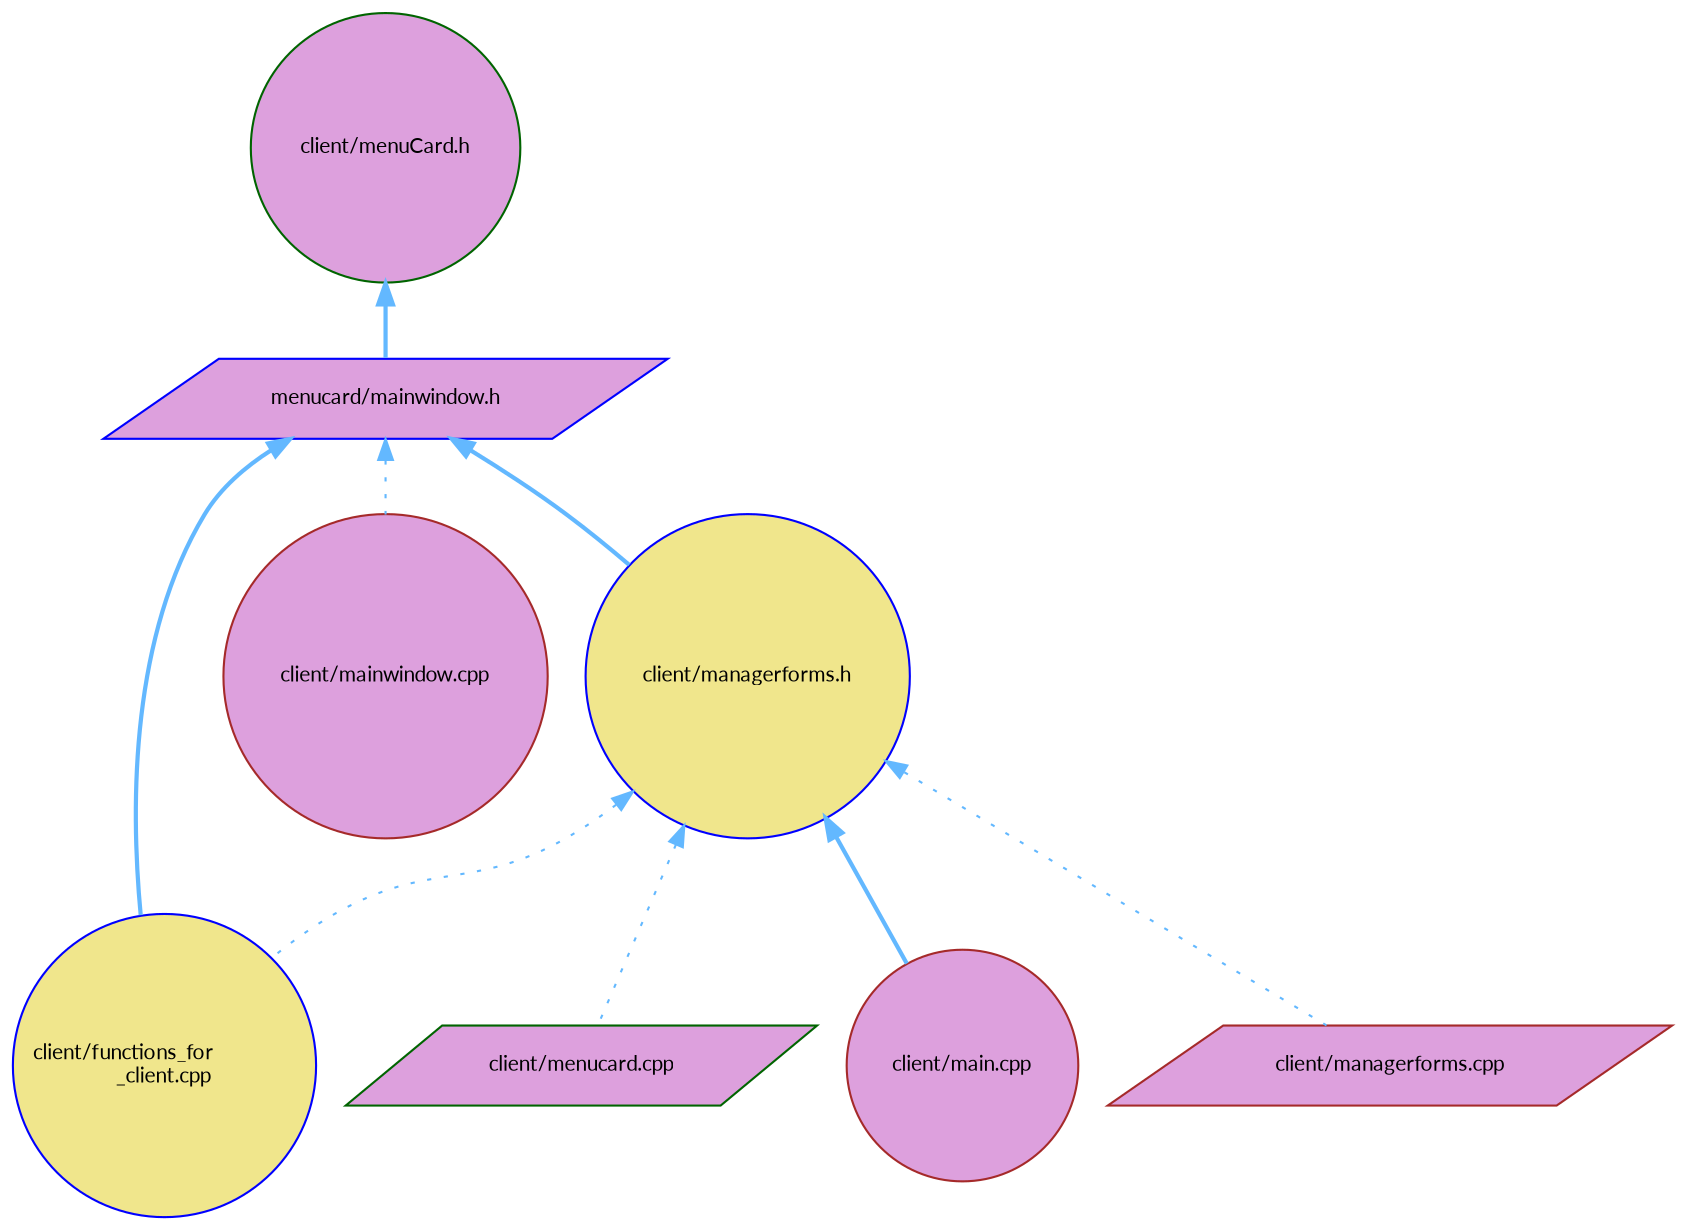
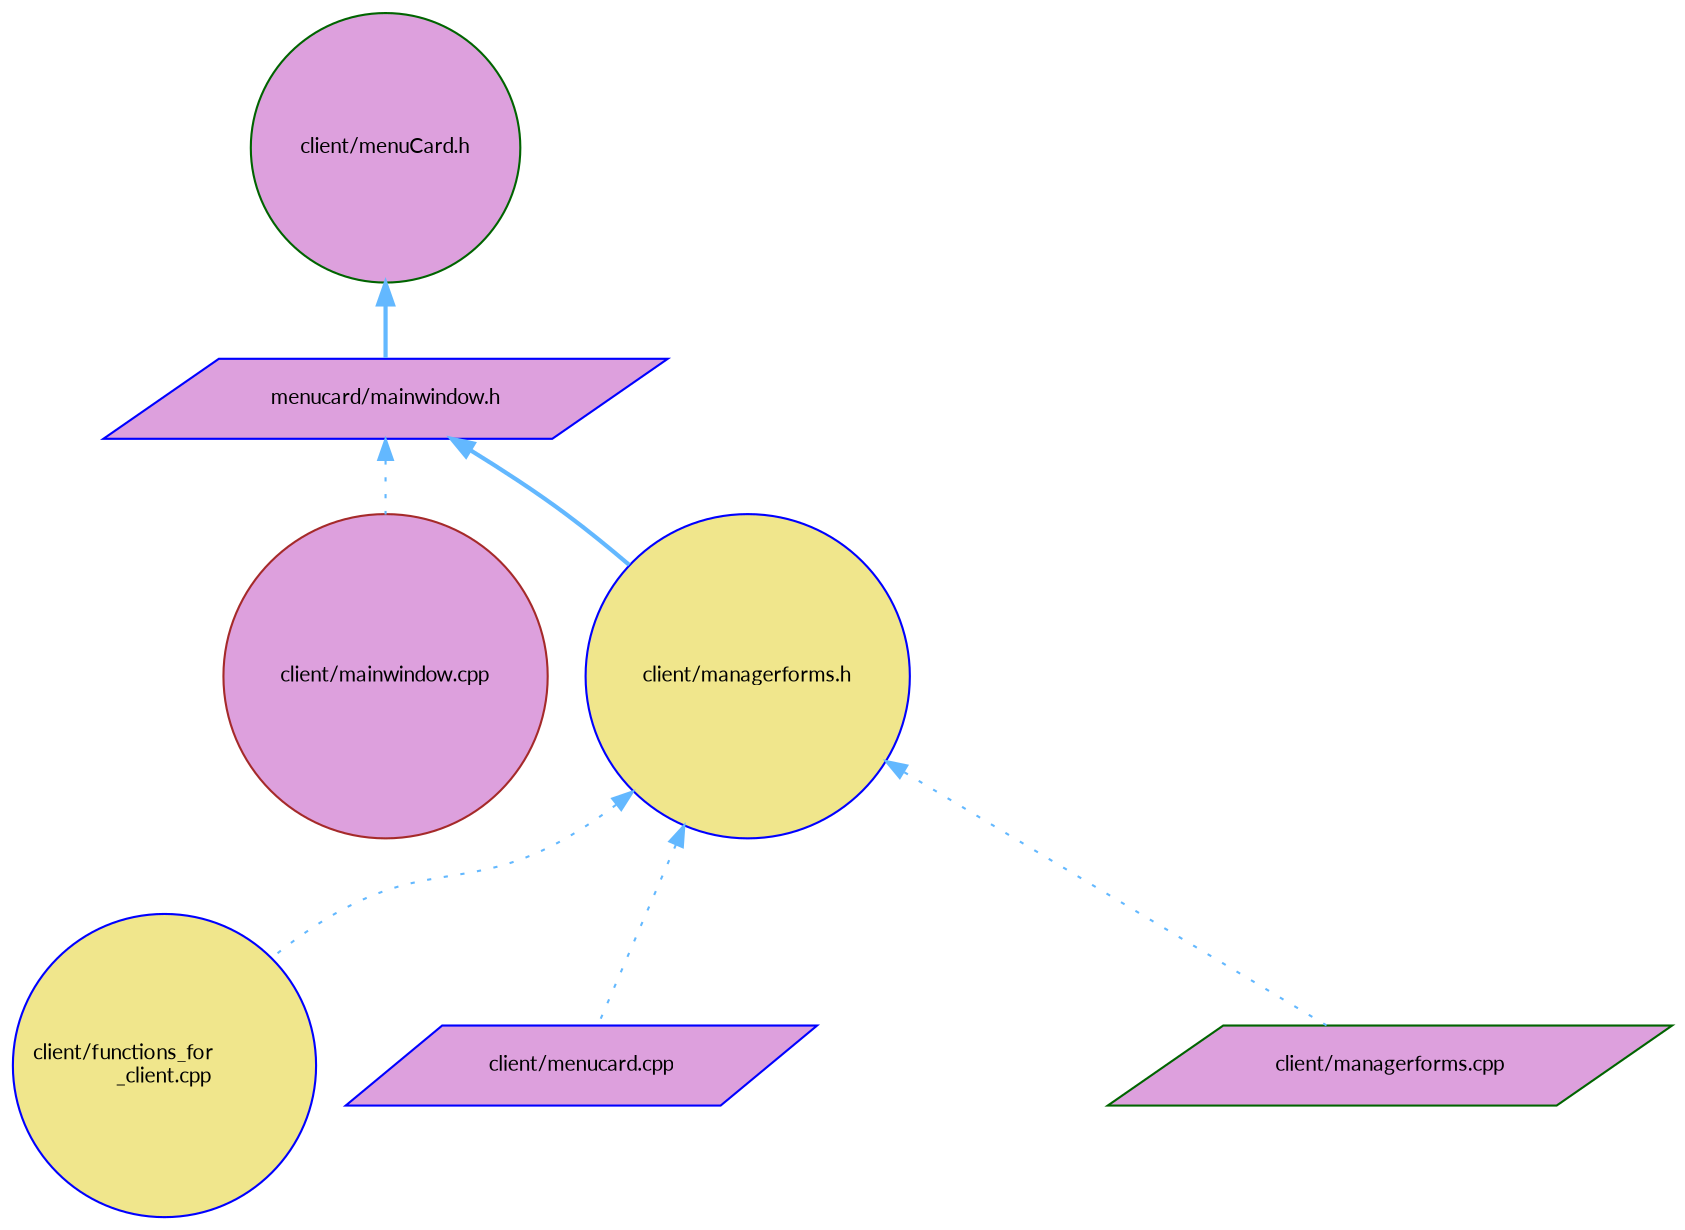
(150, 663) -> none
(581, 1066) -> (581, 1066)
(962, 1066) -> none
(1390, 1066) -> (1390, 1066)
